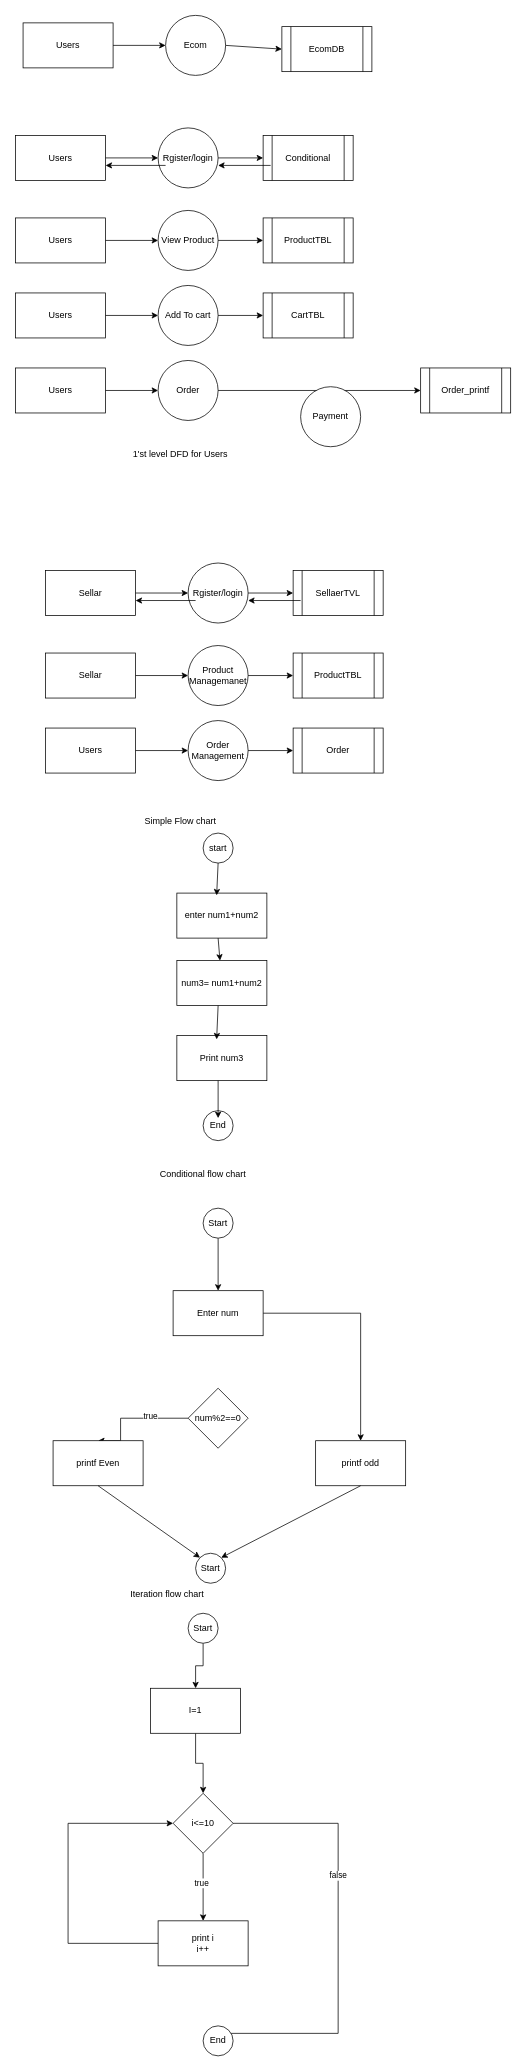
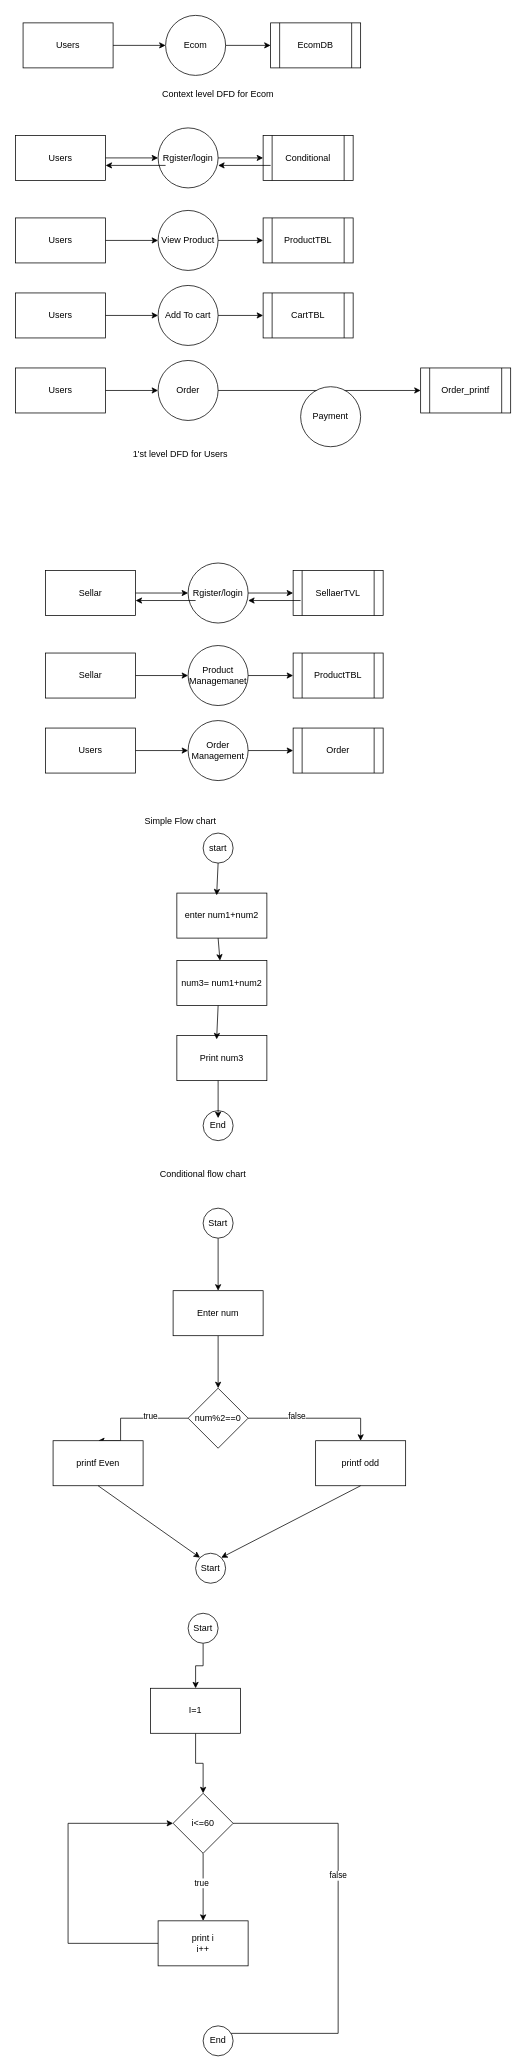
(327, 49) -> (315, 45)
none -> (218, 94)
(360, 1315) -> (218, 1381)
none -> (303, 1418)
(167, 1594) -> none
(203, 1823) -> (203, 1823)
